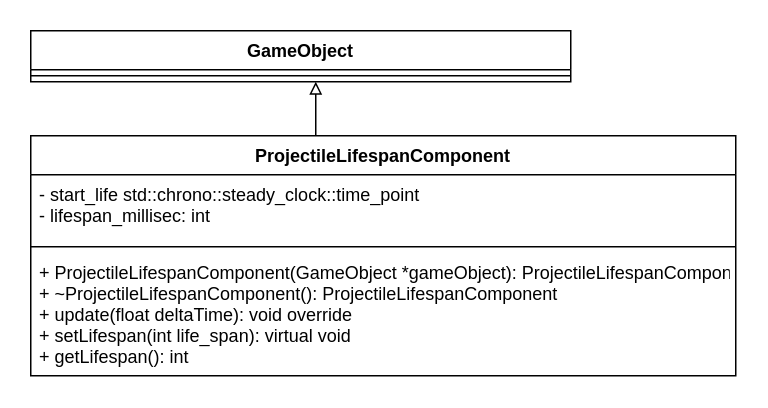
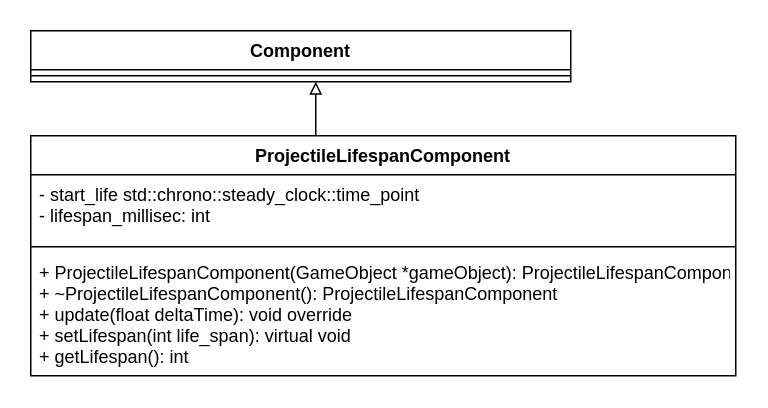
(300, 51) -> (300, 51)
